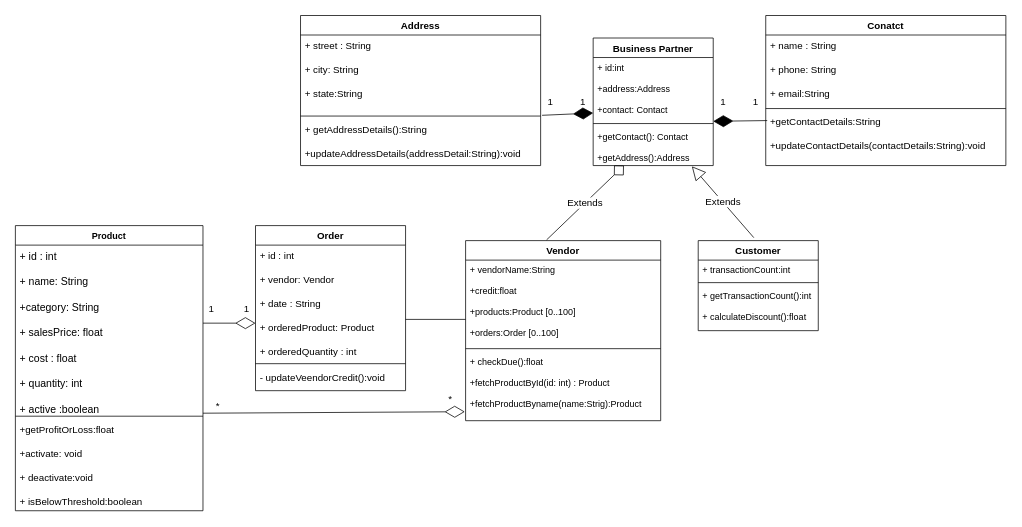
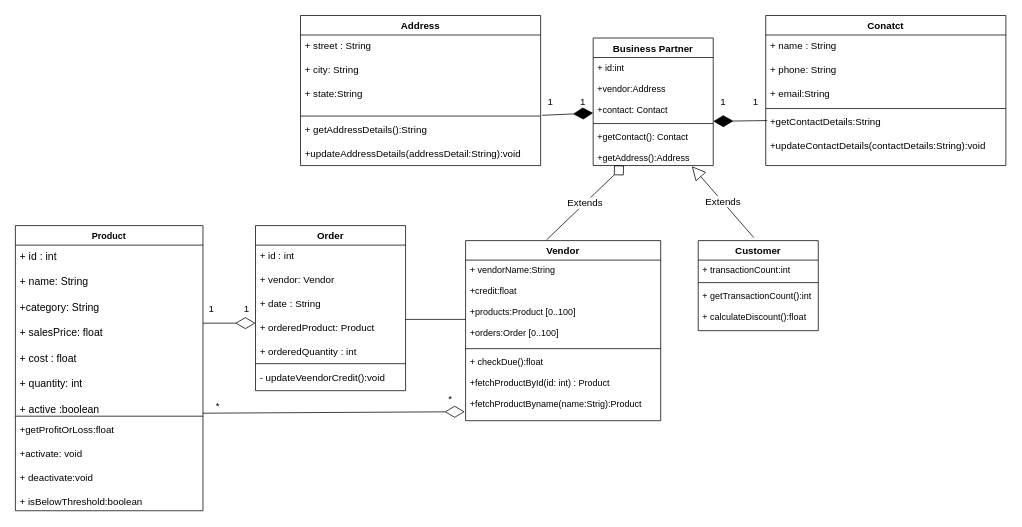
(612, 68) -> (612, 68)
